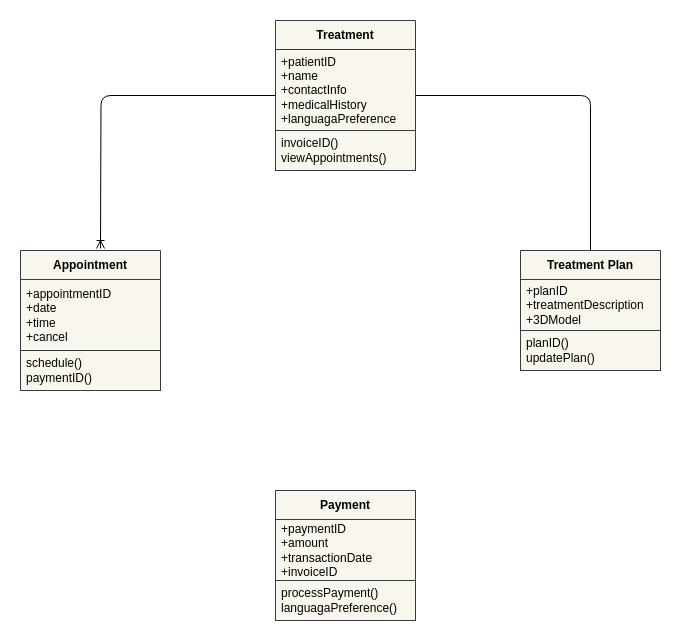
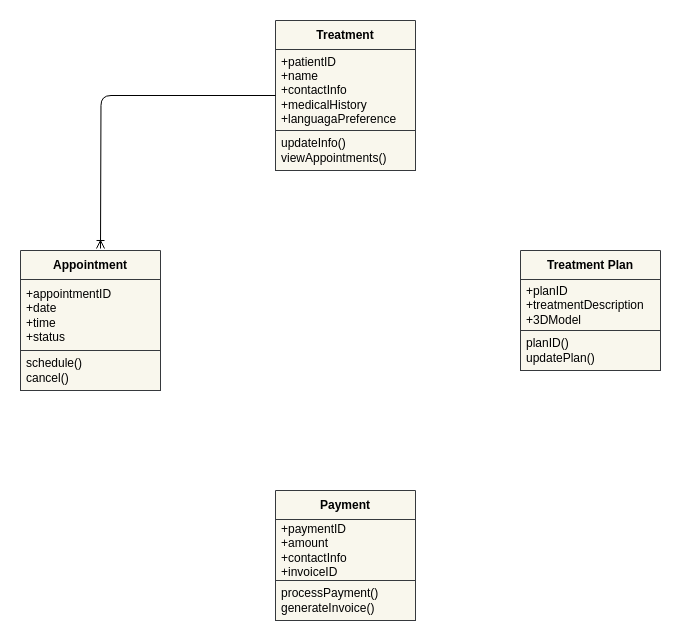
(577, 96) -> none
(339, 151) -> (339, 151)
(72, 316) -> (72, 316)
(63, 371) -> (59, 371)
(334, 551) -> (322, 551)
(347, 601) -> (337, 601)
